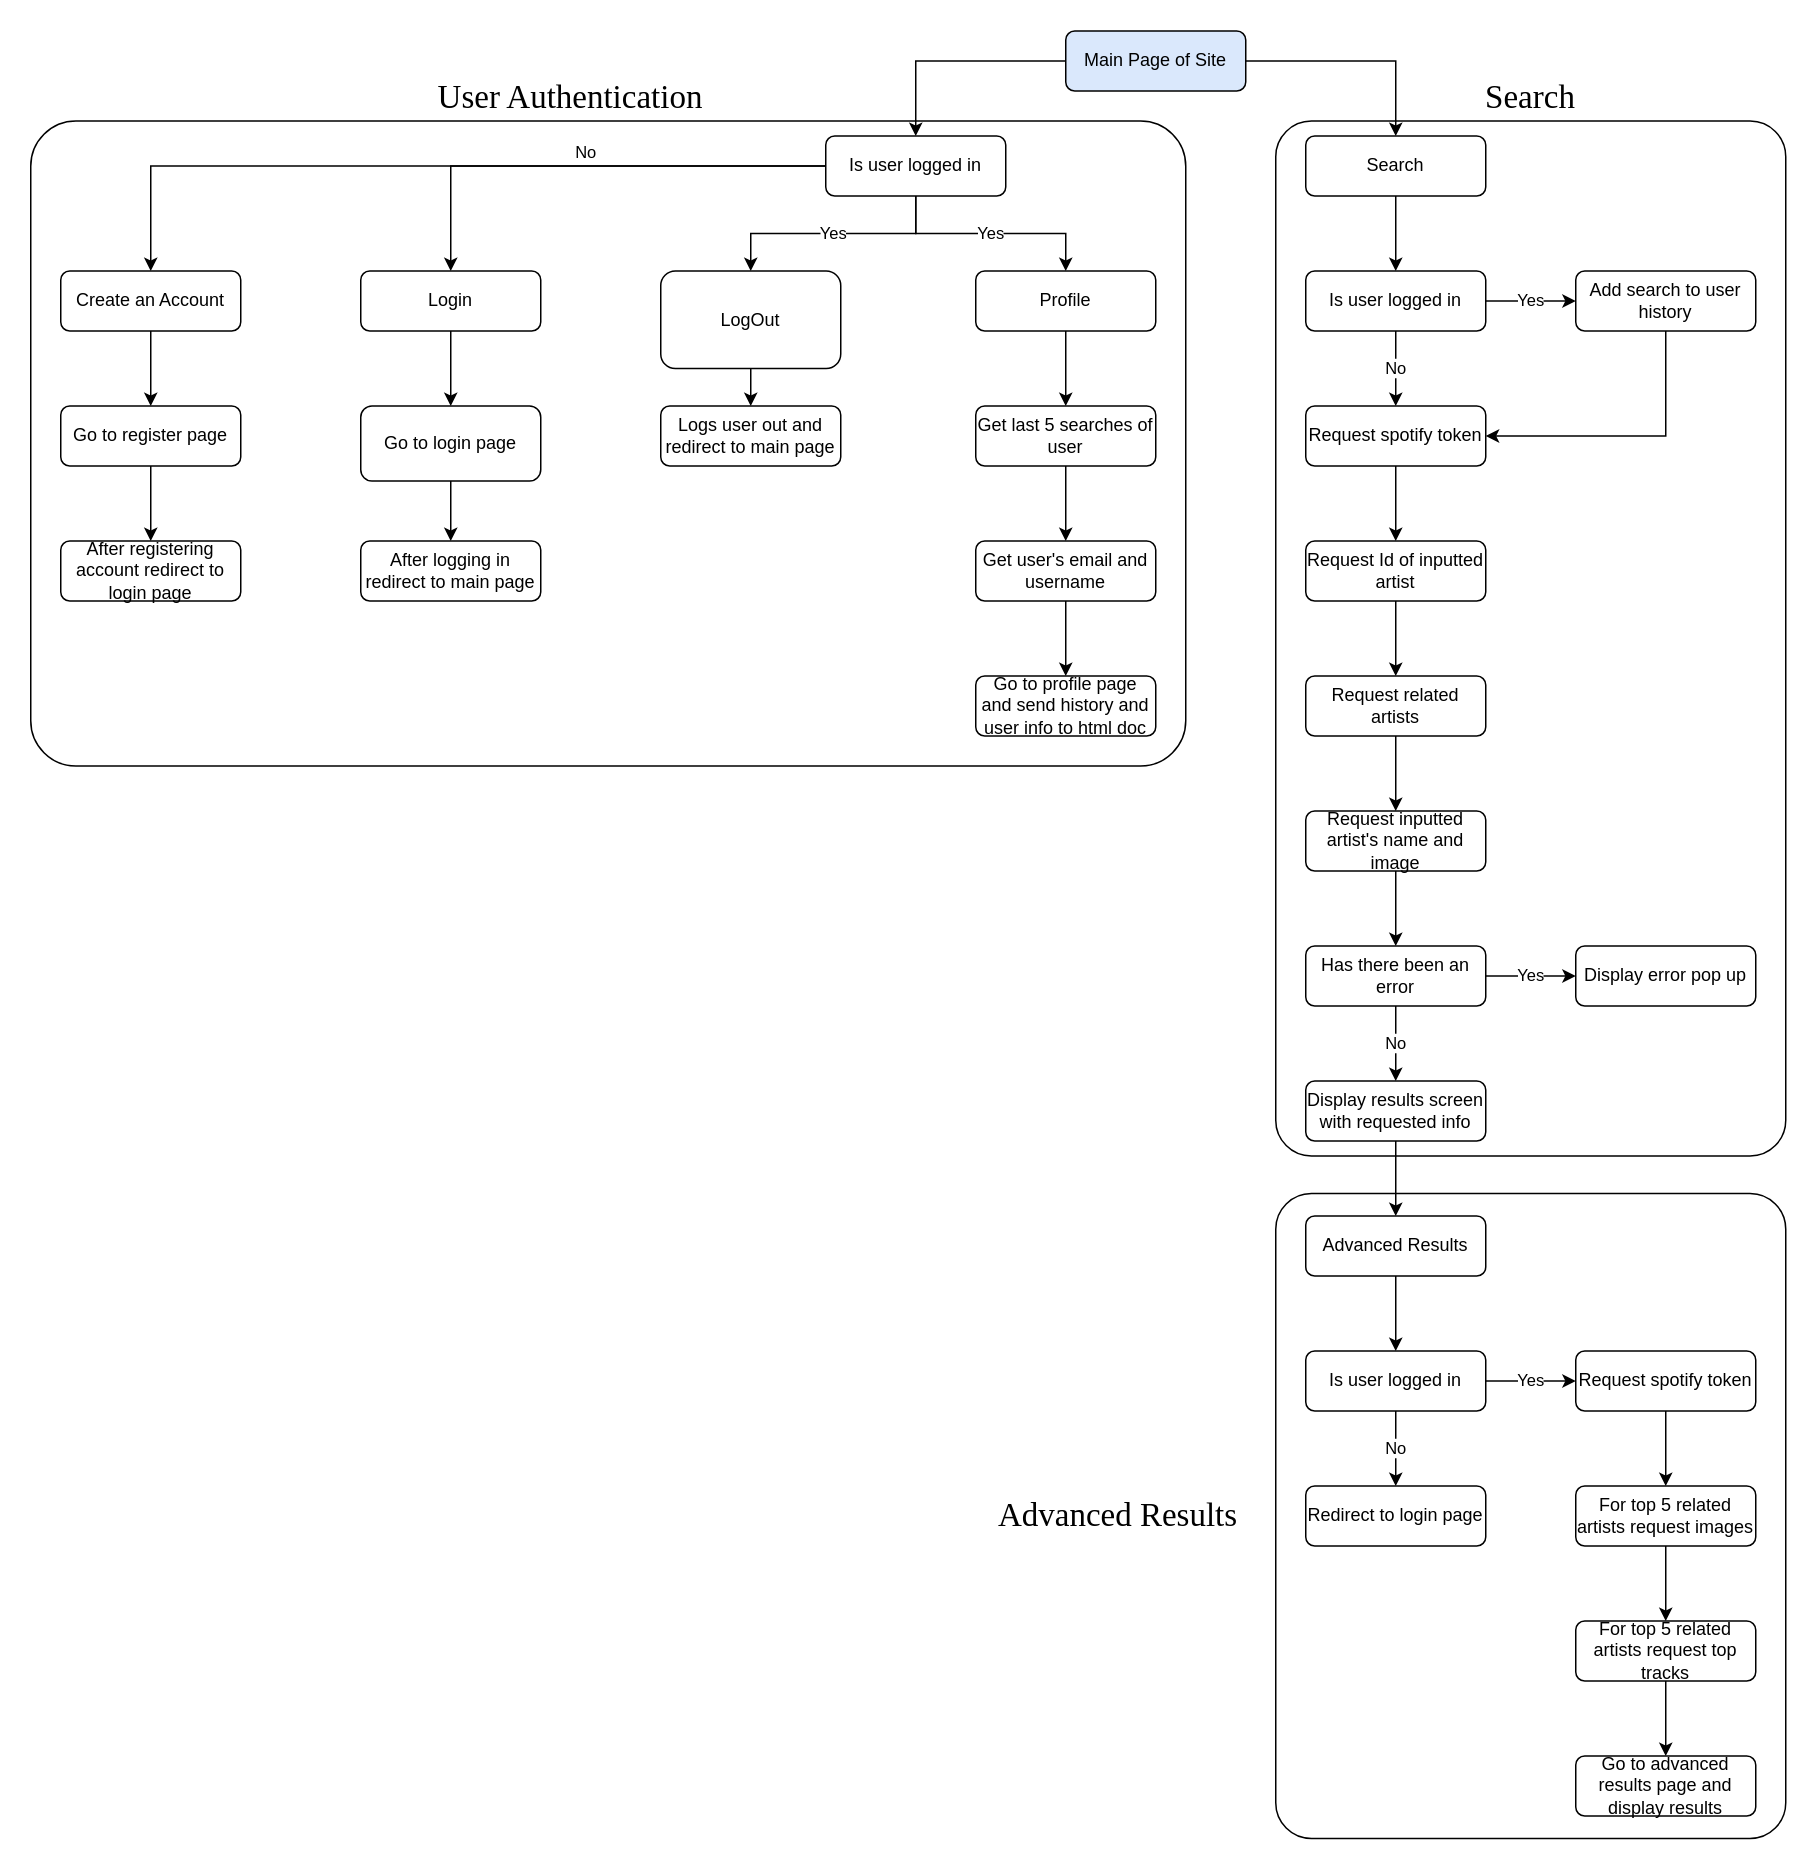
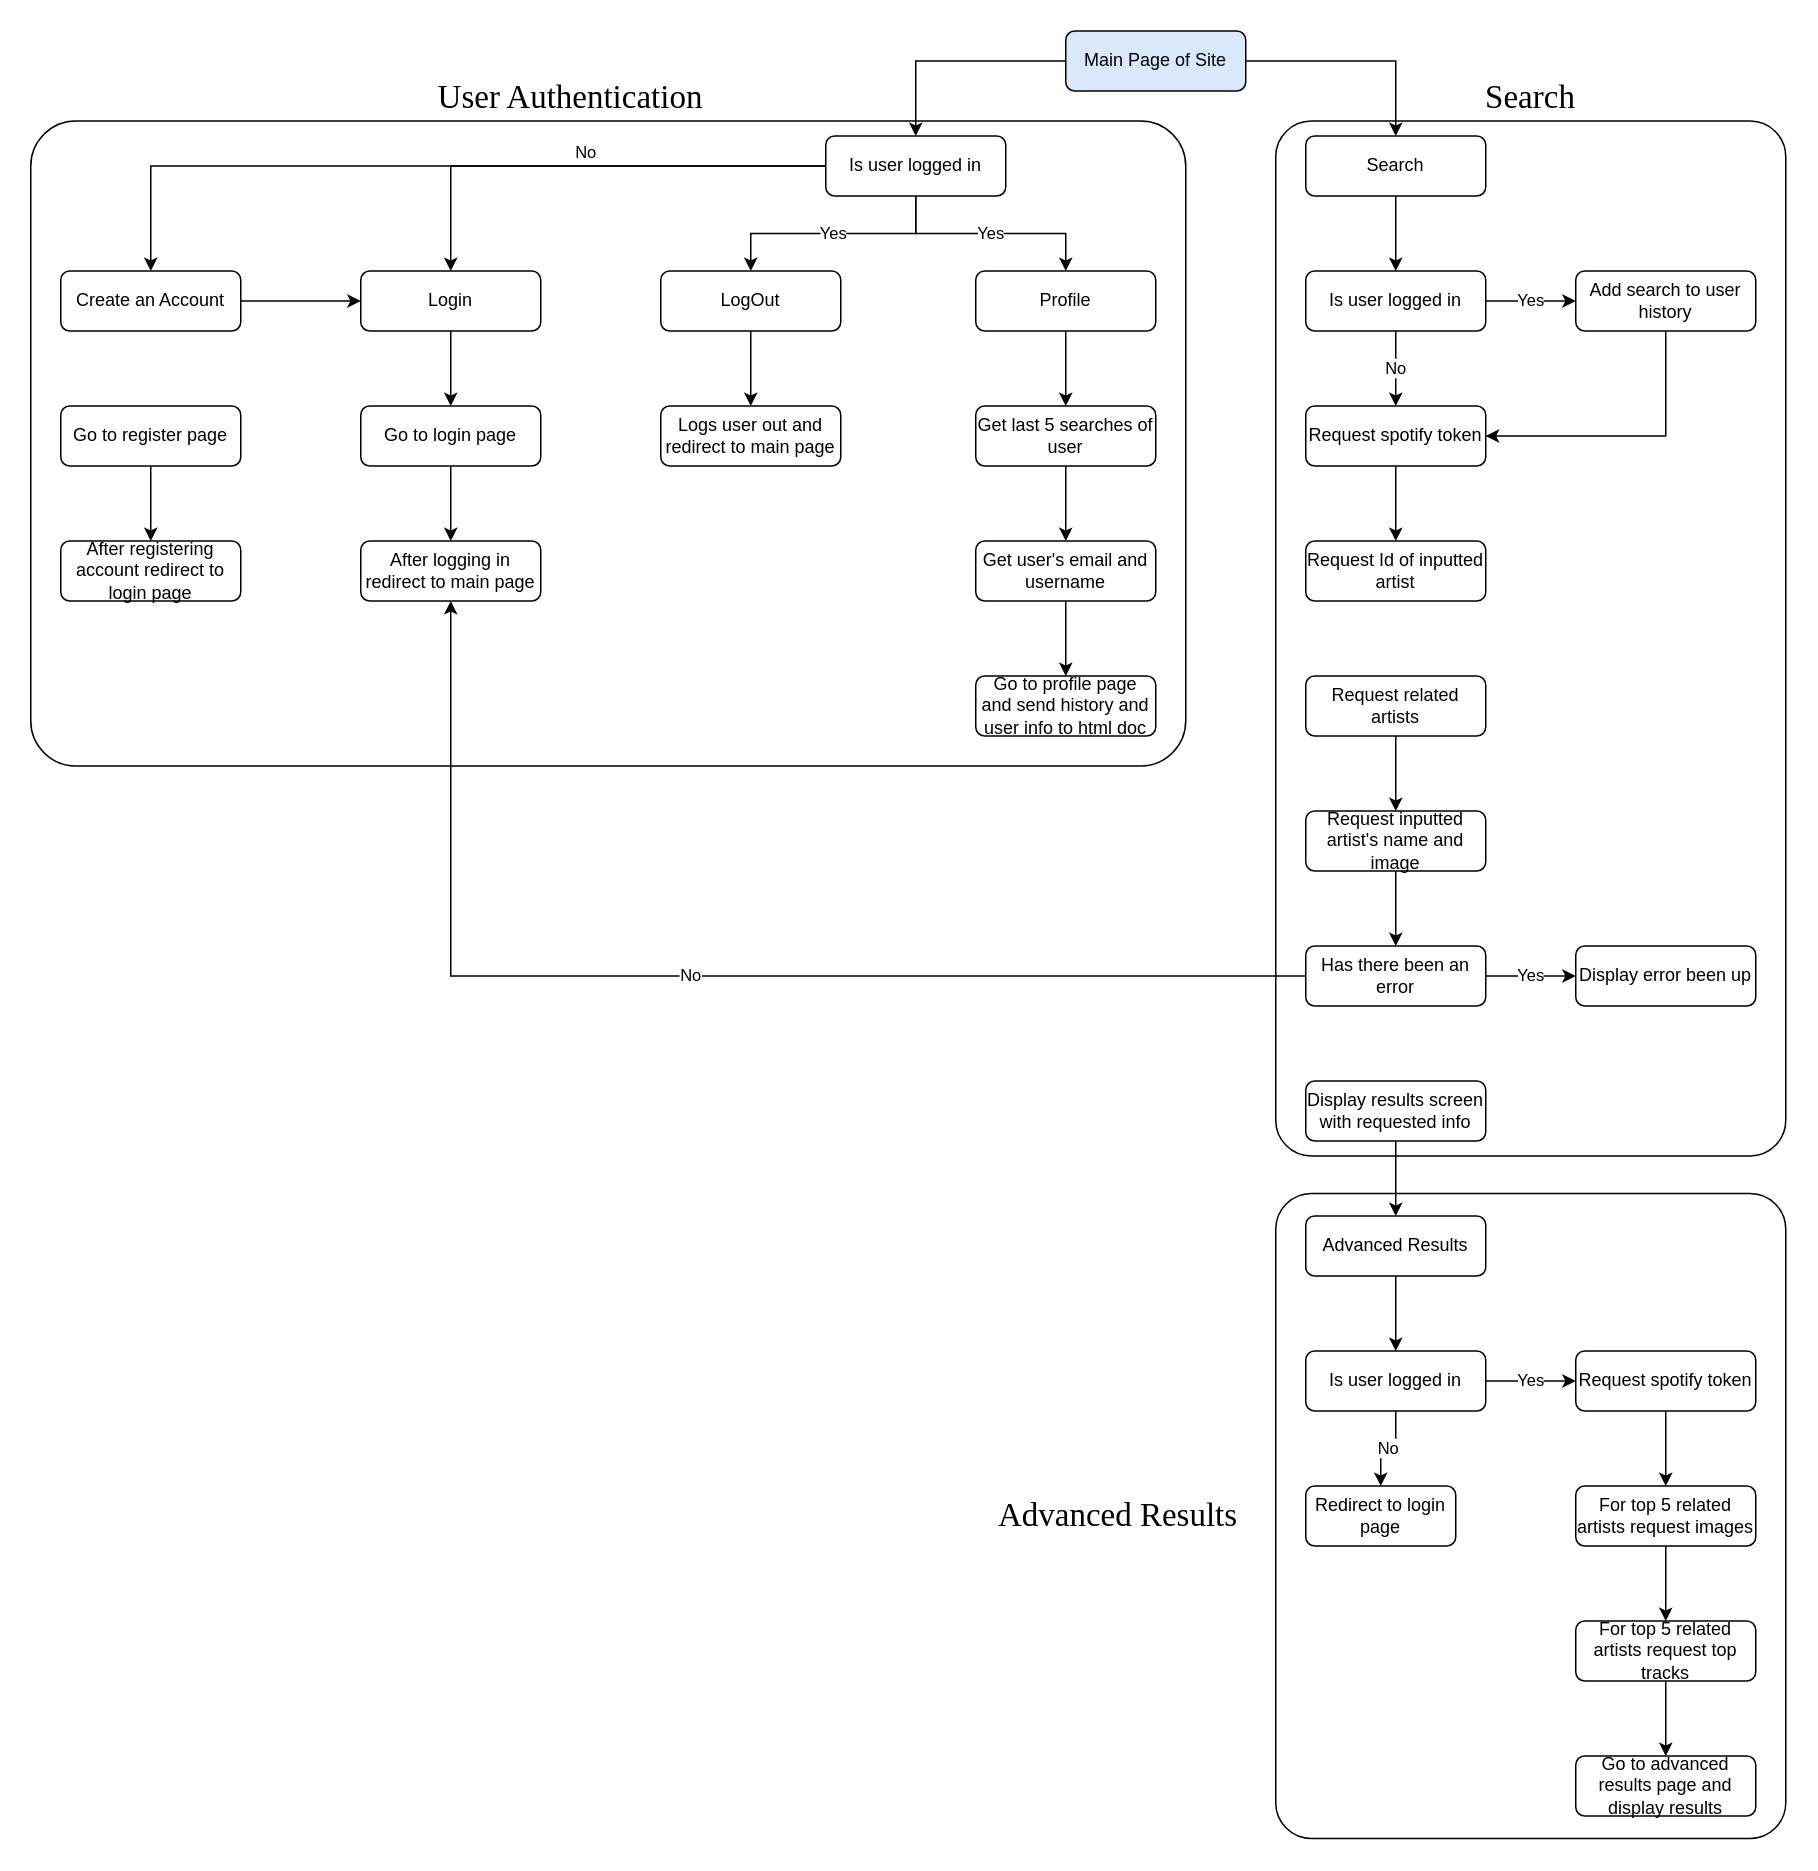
(751, 320) -> (751, 301)
(151, 363) -> (296, 301)
(451, 443) -> (451, 436)
(1396, 633) -> none
(1666, 976) -> (1666, 976)
(1396, 1038) -> (696, 976)
(1396, 1516) -> (1381, 1516)
